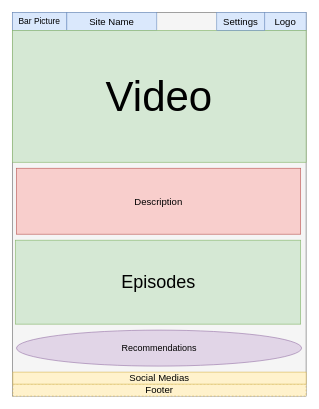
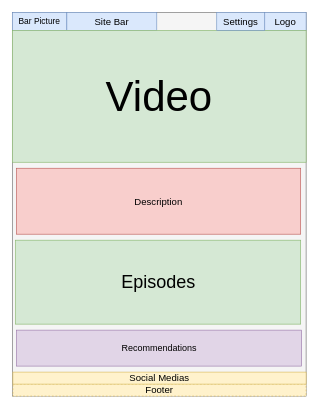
(112, 21) -> (112, 21)
(159, 348) -> (159, 348)
